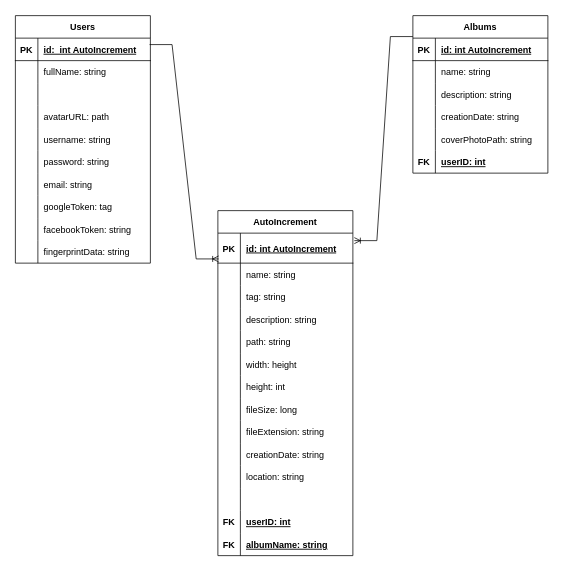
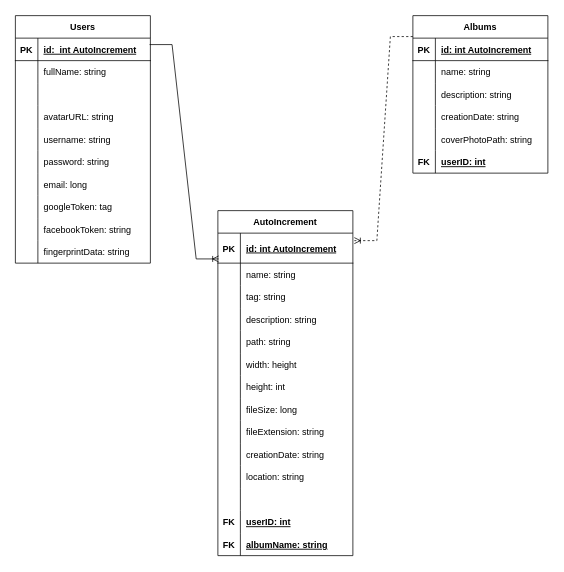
(79, 117) -> (83, 117)
(384, 139) -> (384, 139)
(70, 185) -> (65, 185)
